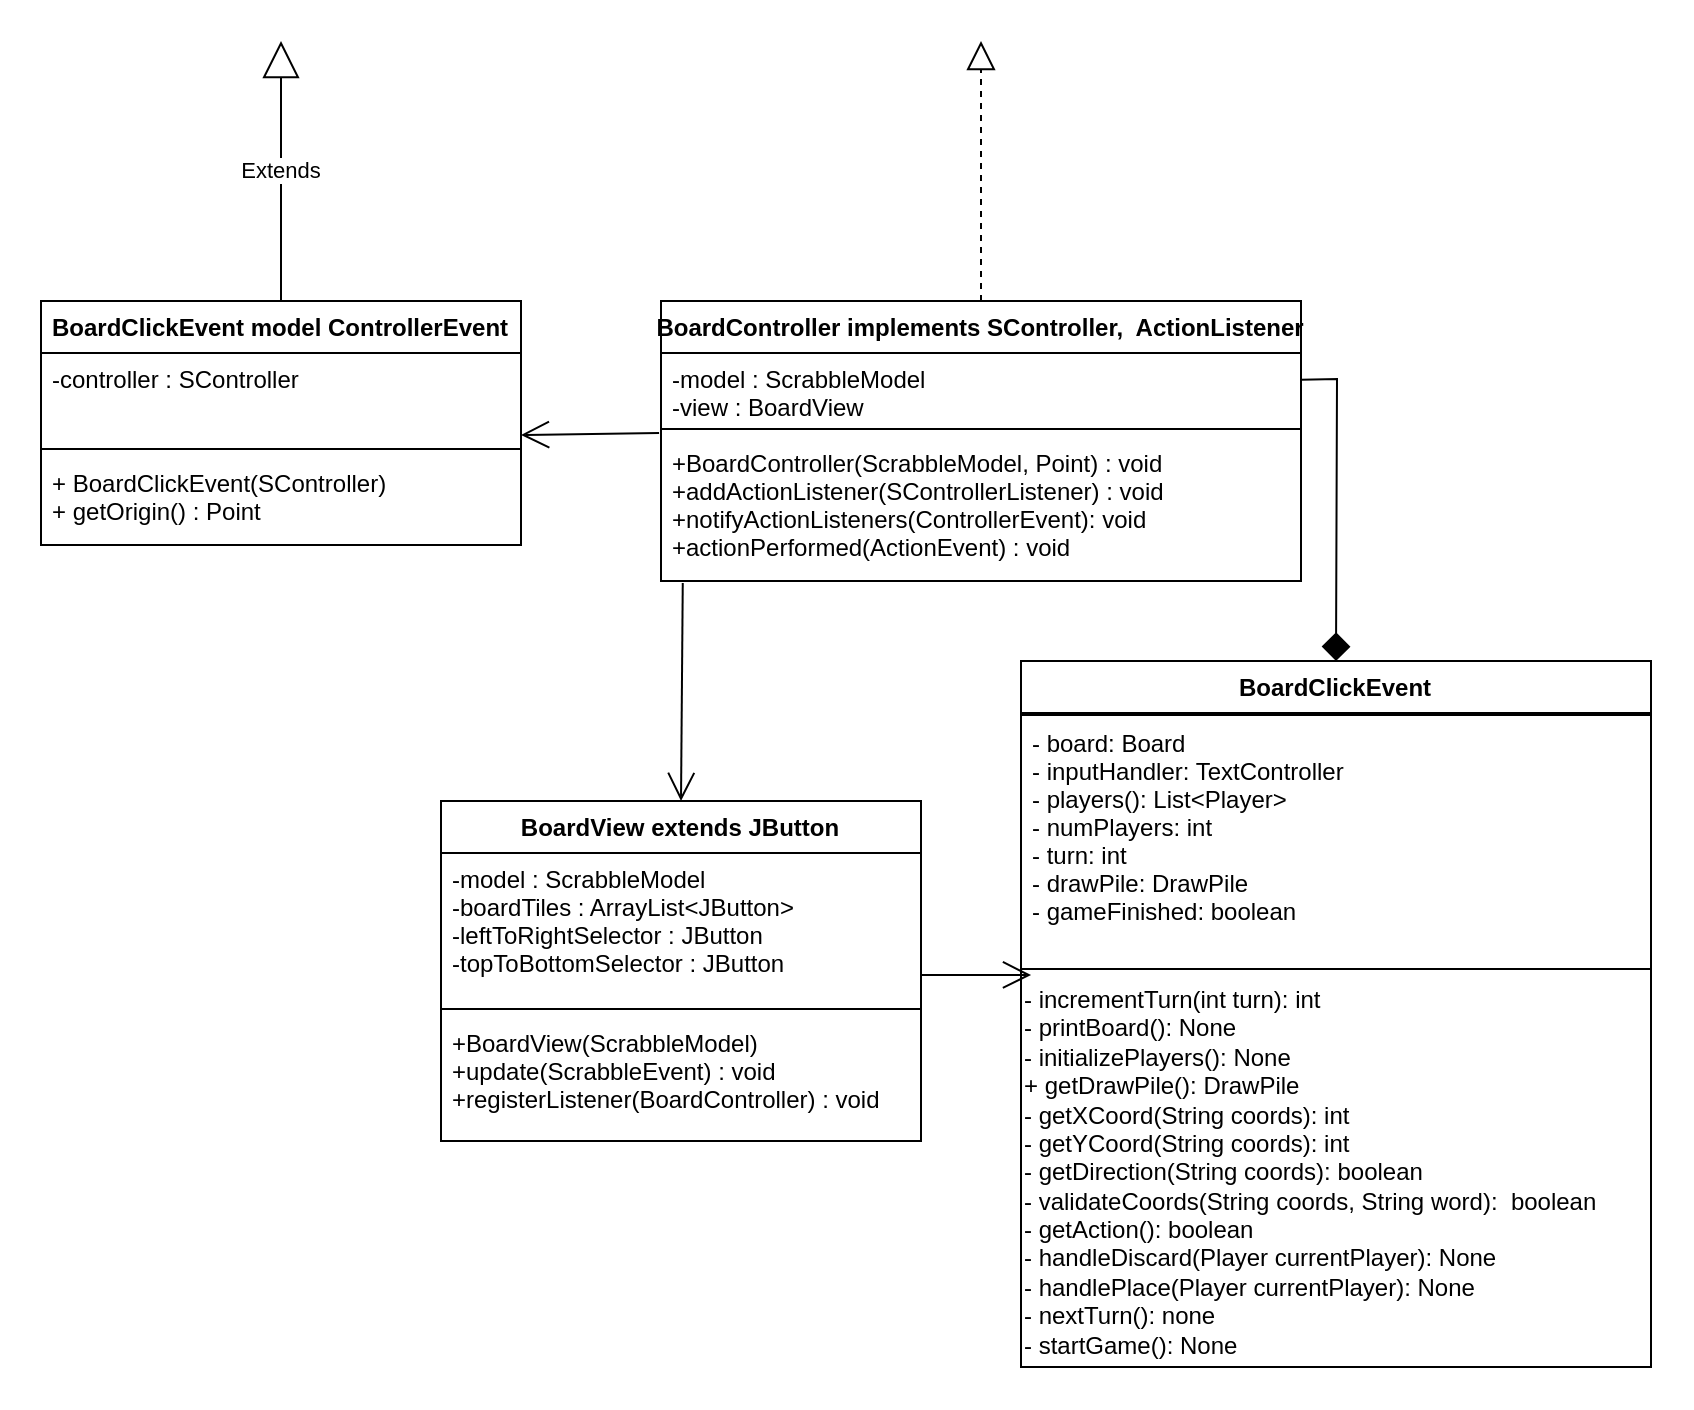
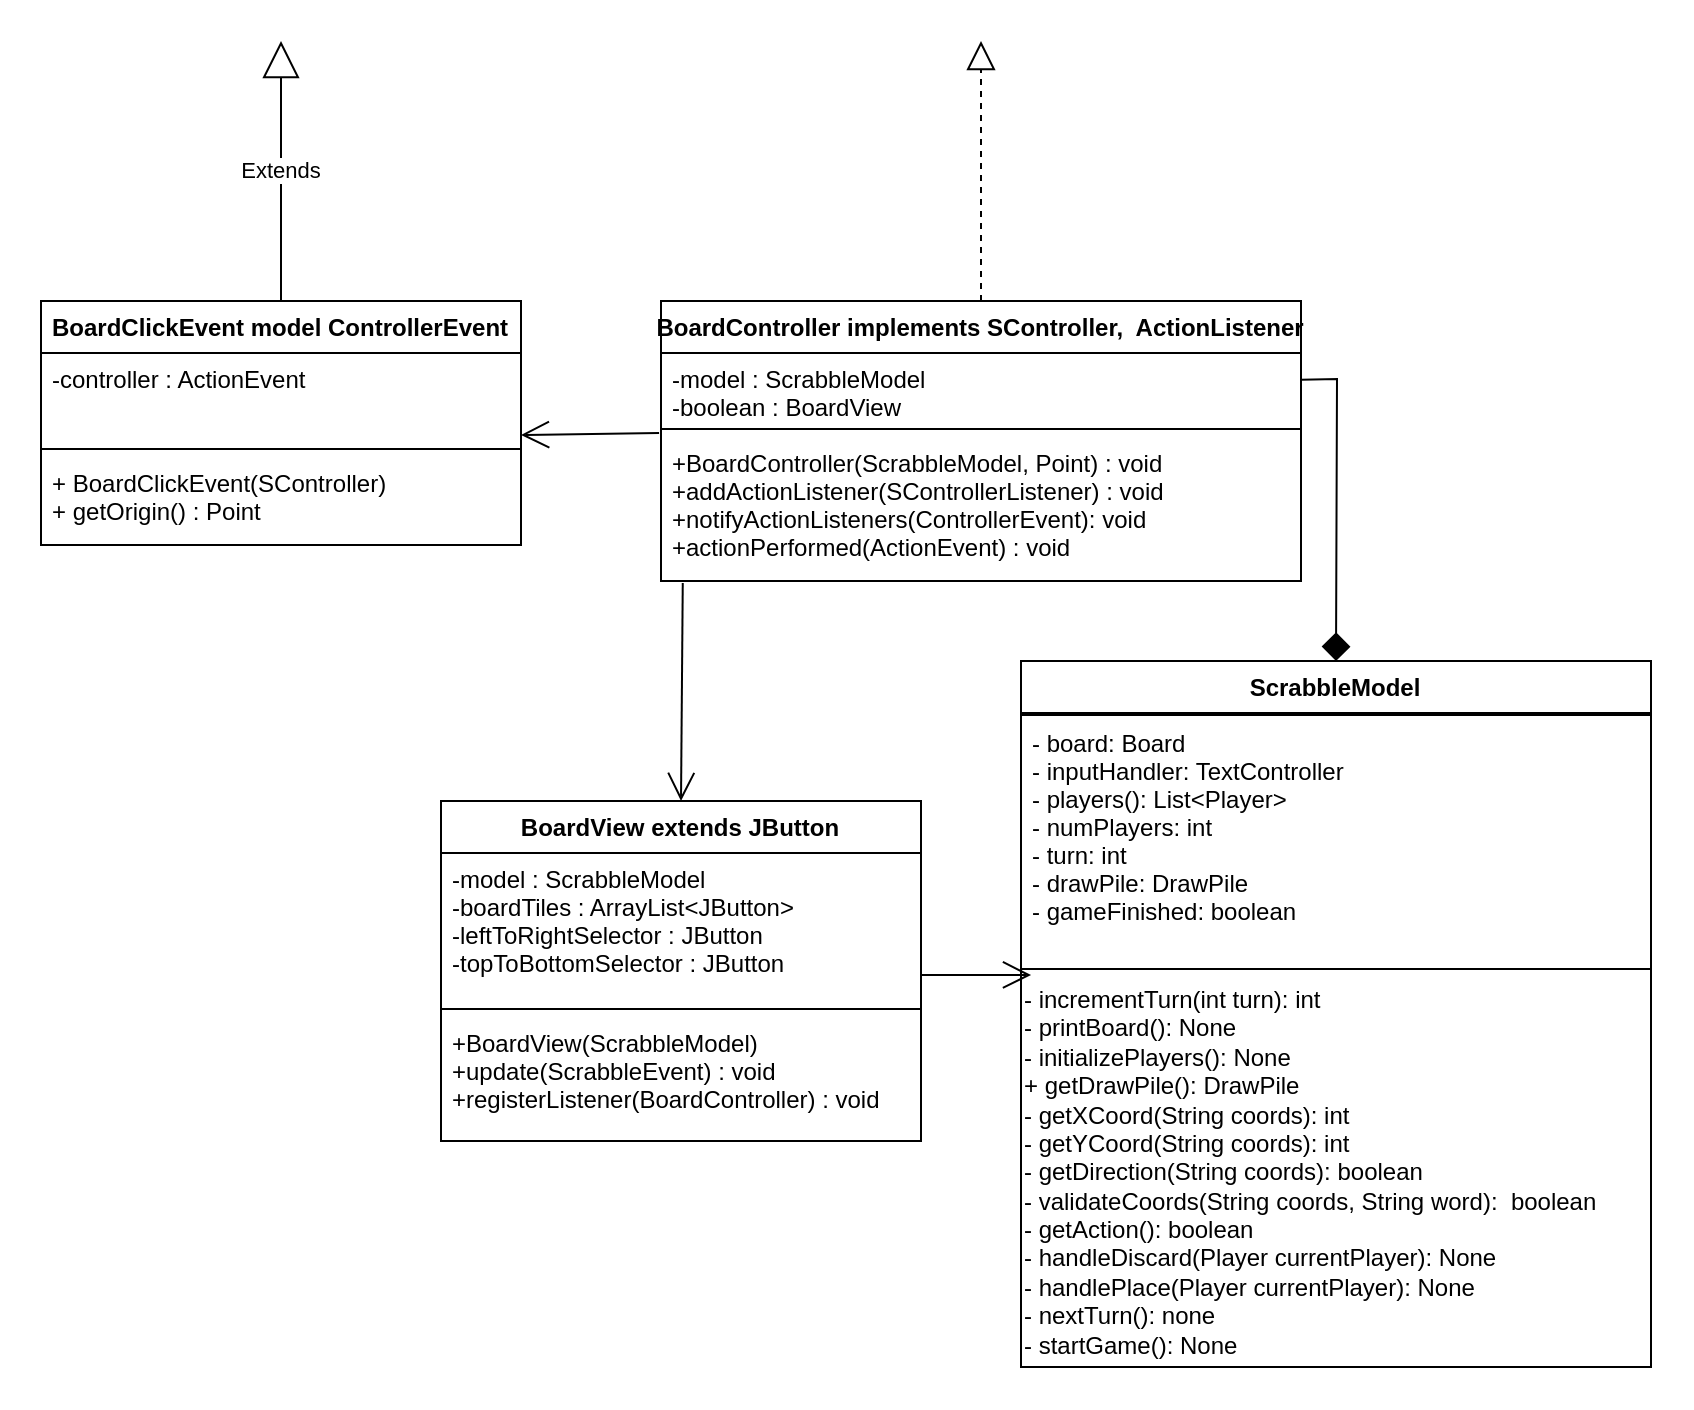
(198, 380) -> (201, 380)
(801, 380) -> (801, 380)
(1335, 688) -> (1335, 688)
